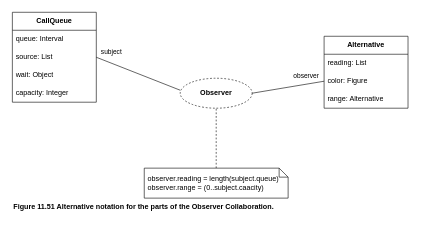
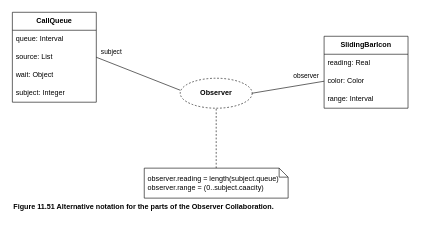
(366, 45) -> (366, 45)
(350, 63) -> (350, 63)
(350, 81) -> (348, 81)
(47, 93) -> (46, 93)
(360, 99) -> (355, 99)
